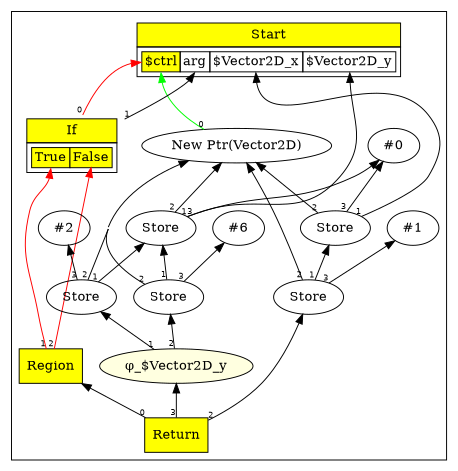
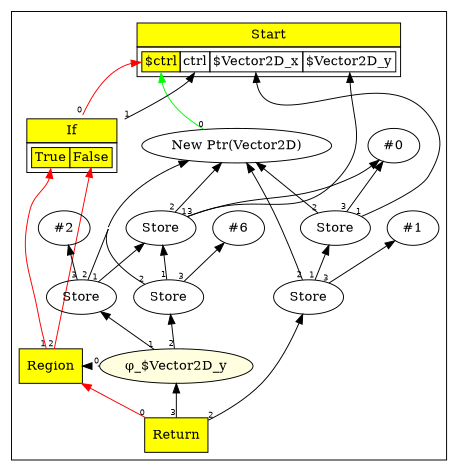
(195, 61) -> (195, 61)
none -> (96, 366)
(118, 403) -> (118, 403)
